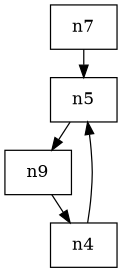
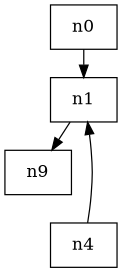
(84, 27) -> (84, 27)
(84, 100) -> (84, 100)
(58, 204) -> none
